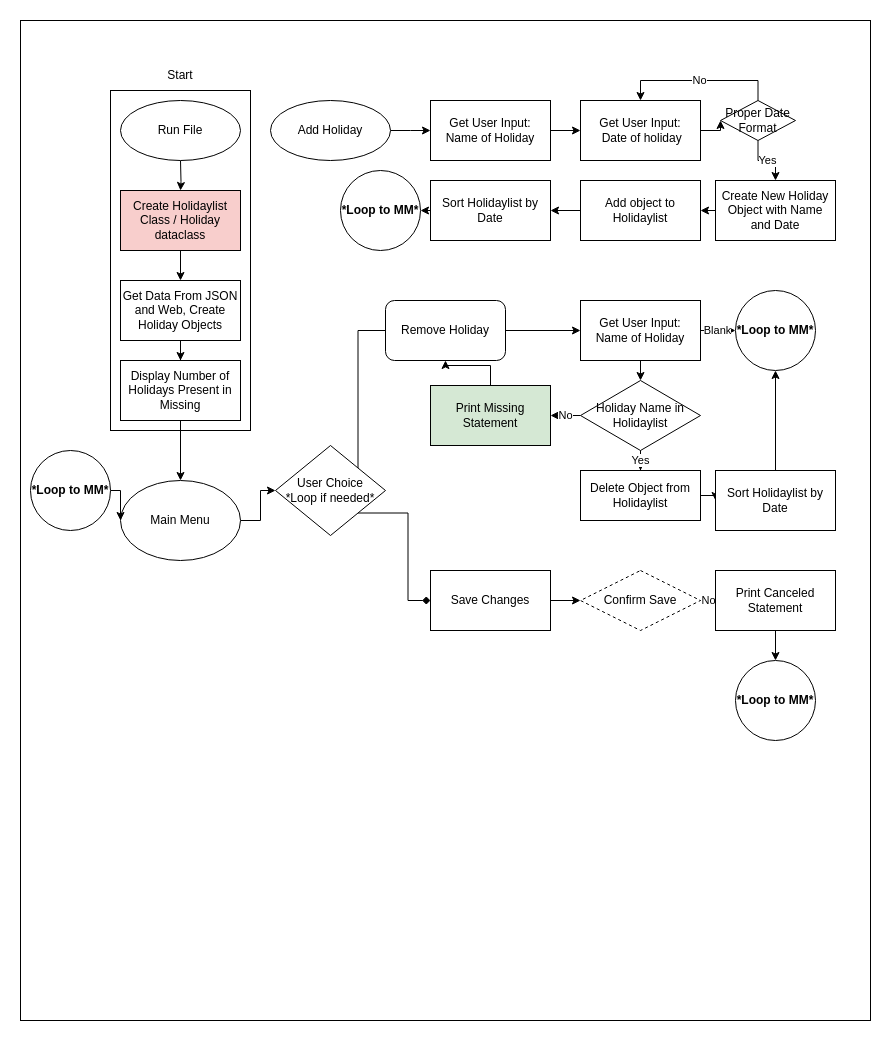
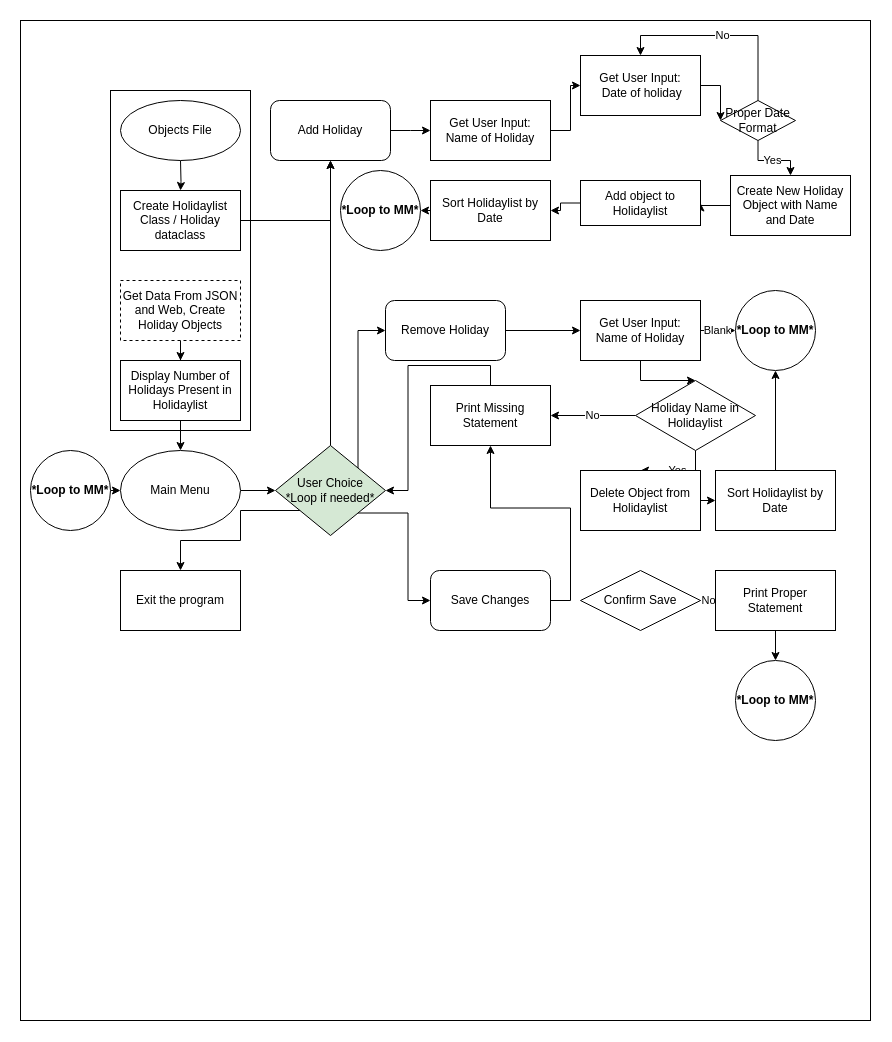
(181, 76) -> none
(181, 131) -> (181, 131)
(331, 131) -> (331, 131)
(641, 131) -> (641, 86)
(641, 211) -> (641, 203)
(776, 211) -> (791, 206)
(181, 221) -> (181, 221)
(181, 270) -> (285, 221)
(181, 311) -> (181, 311)
(380, 331) -> (377, 331)
none -> (331, 334)
(448, 366) -> (408, 415)
(181, 391) -> (181, 391)
(491, 416) -> (491, 416)
(641, 416) -> (696, 416)
(331, 491) -> (331, 491)
(641, 496) -> (641, 501)
(181, 521) -> (181, 491)
none -> (241, 538)
none -> (181, 601)
(422, 601) -> (422, 601)
(491, 601) -> (491, 601)
(571, 601) -> (551, 508)
(641, 601) -> (641, 601)
(776, 601) -> (776, 601)
